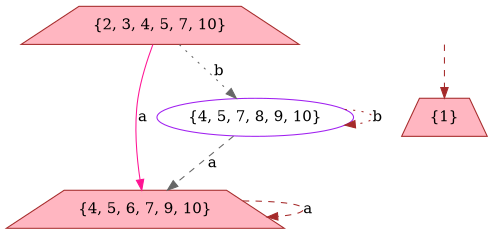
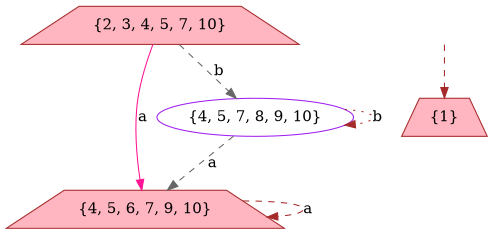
(204, 68) -> (204, 68)
